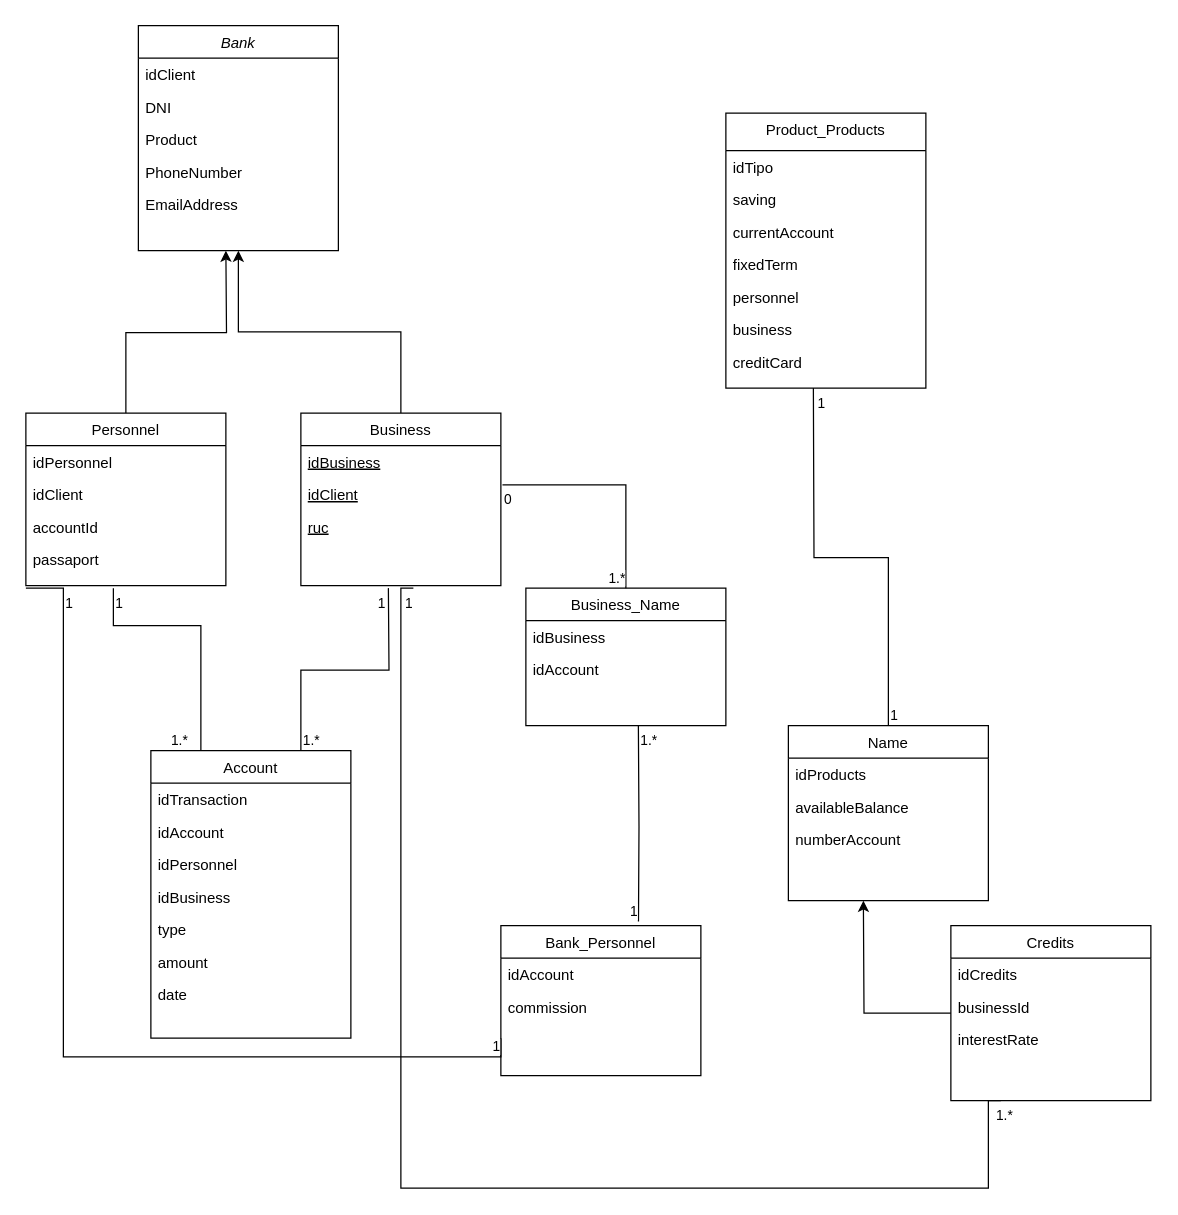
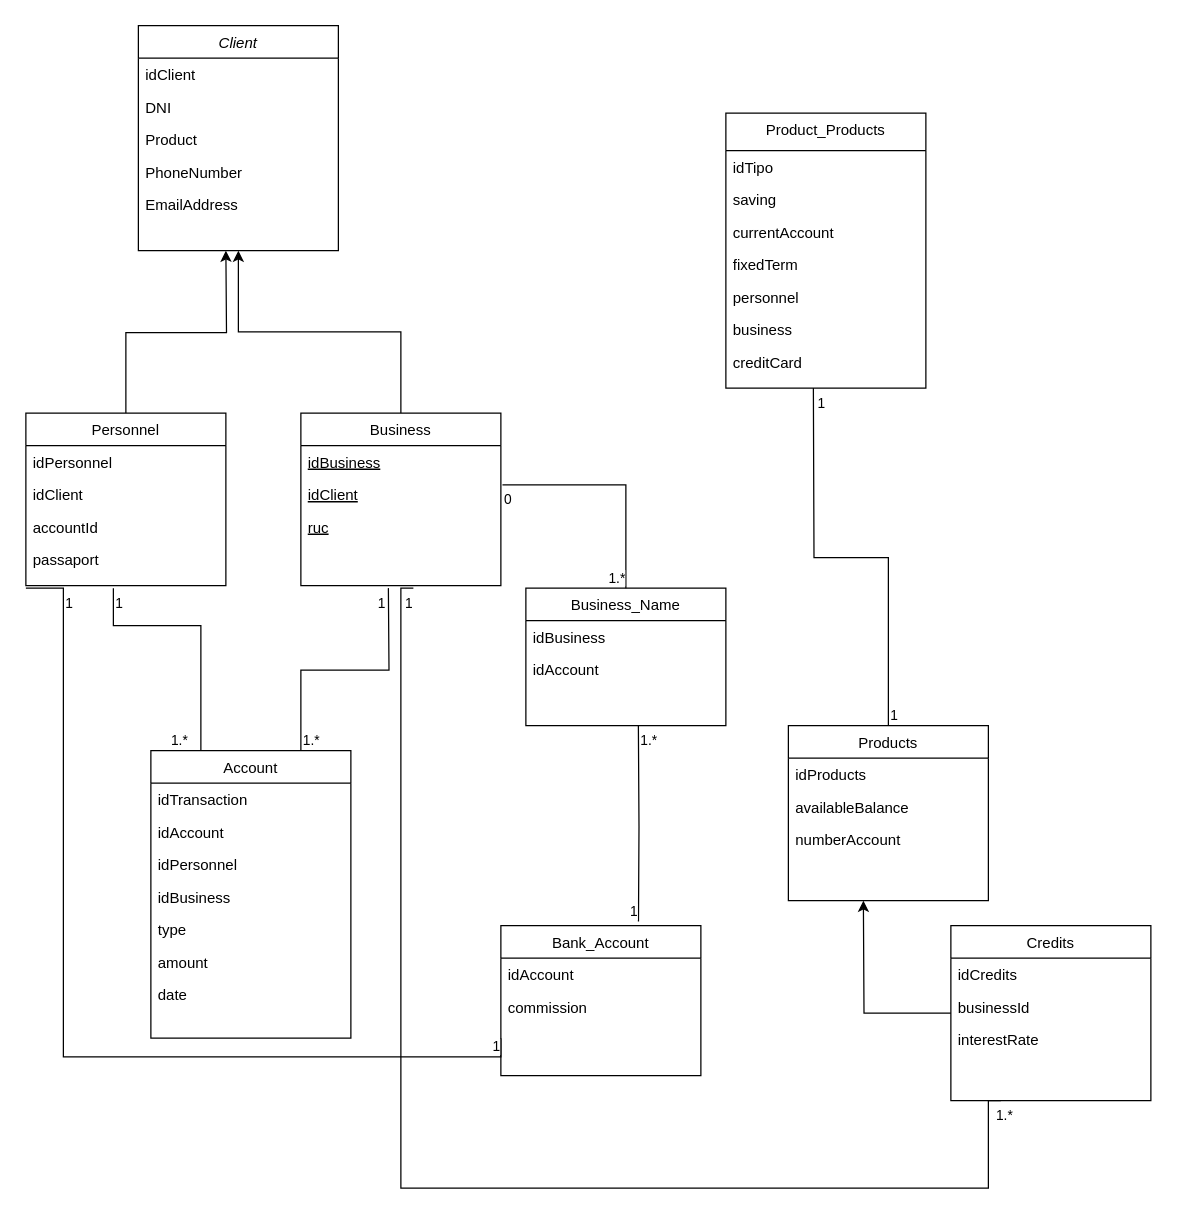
(238, 43) -> (238, 43)
(888, 743) -> (888, 743)
(600, 943) -> (600, 943)
